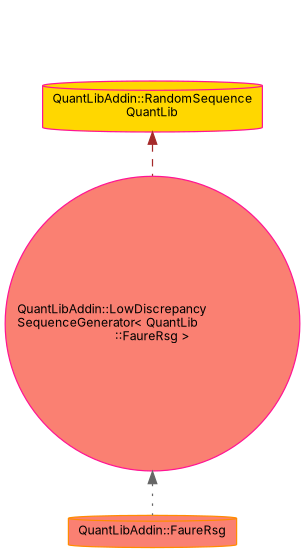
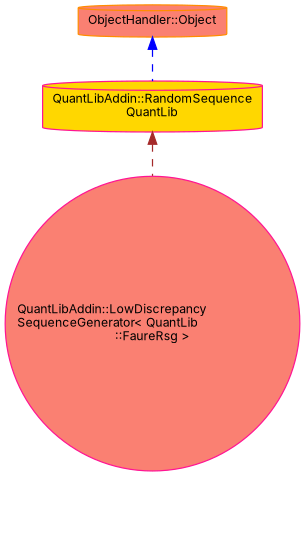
none -> (153, 21)
(153, 531) -> none
